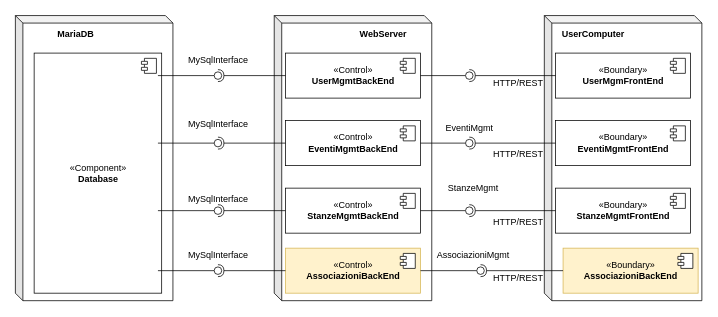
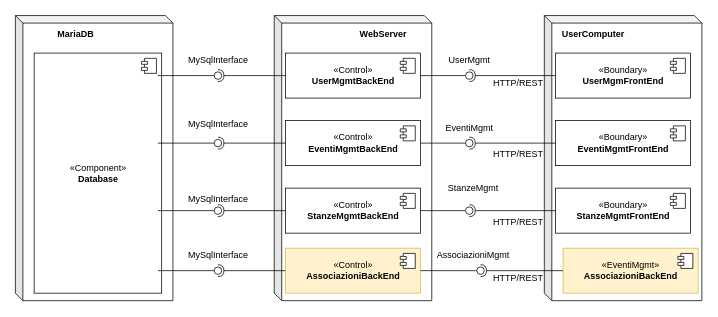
none -> (469, 60)
(631, 270) -> (631, 270)
